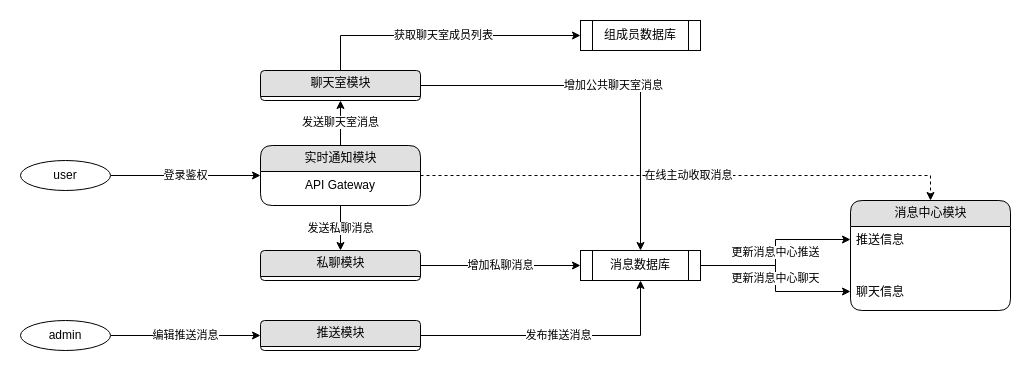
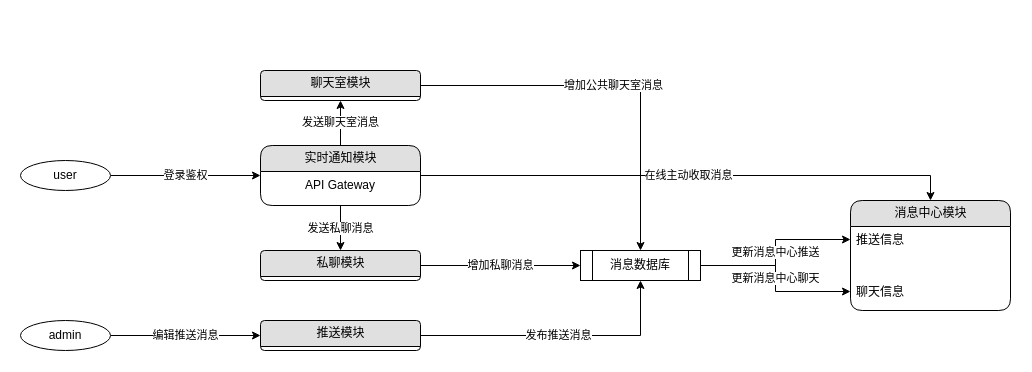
(440, 36) -> none
(641, 36) -> none
(533, 176) -> (533, 176)
